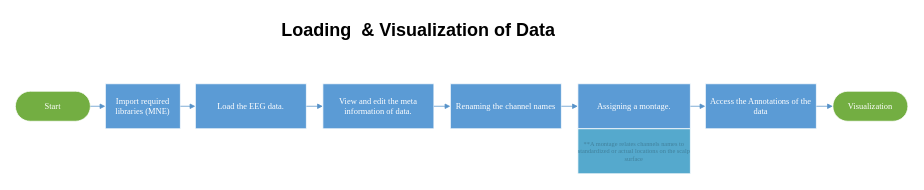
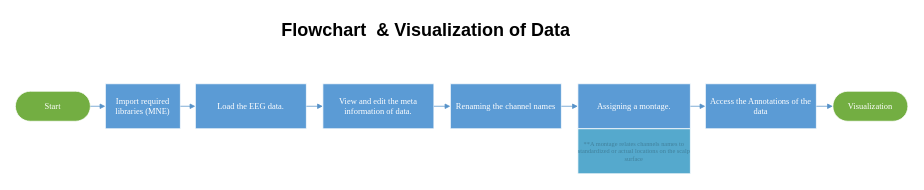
(352, 13) -> (357, 13)
